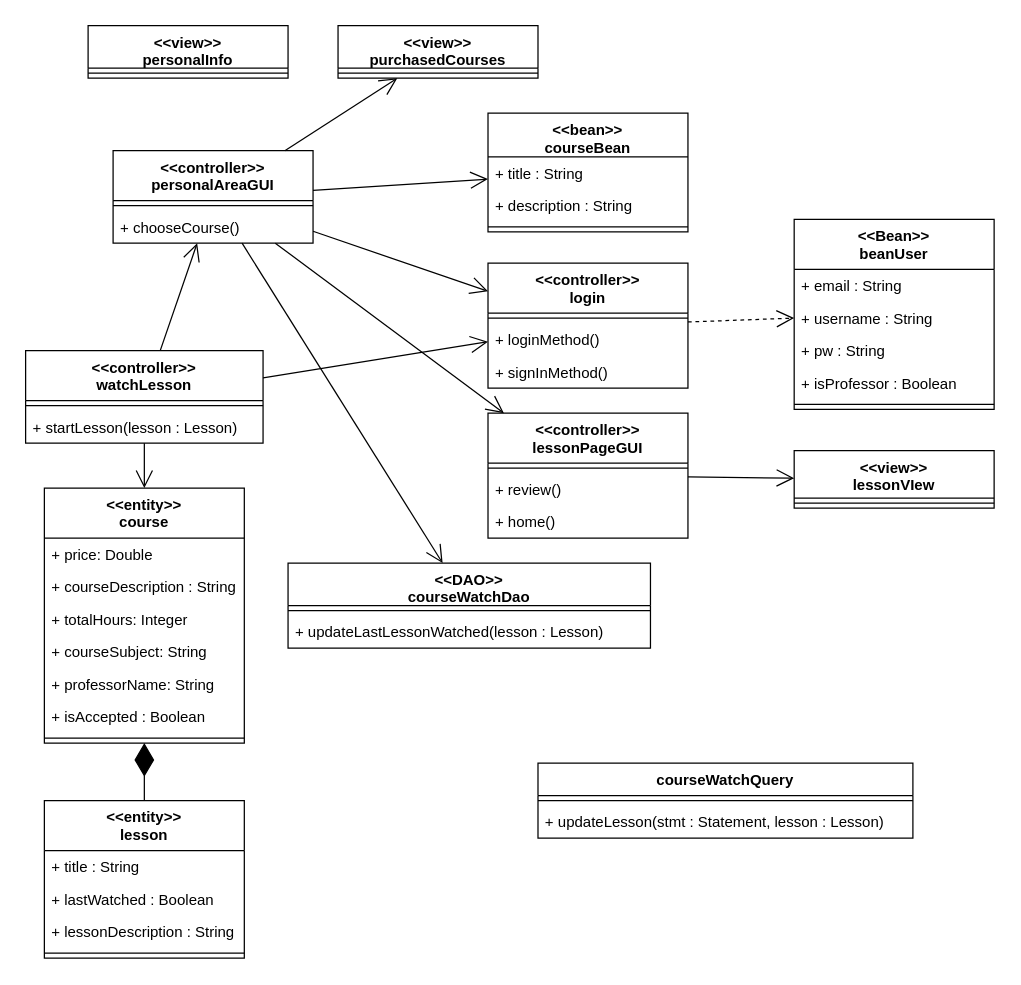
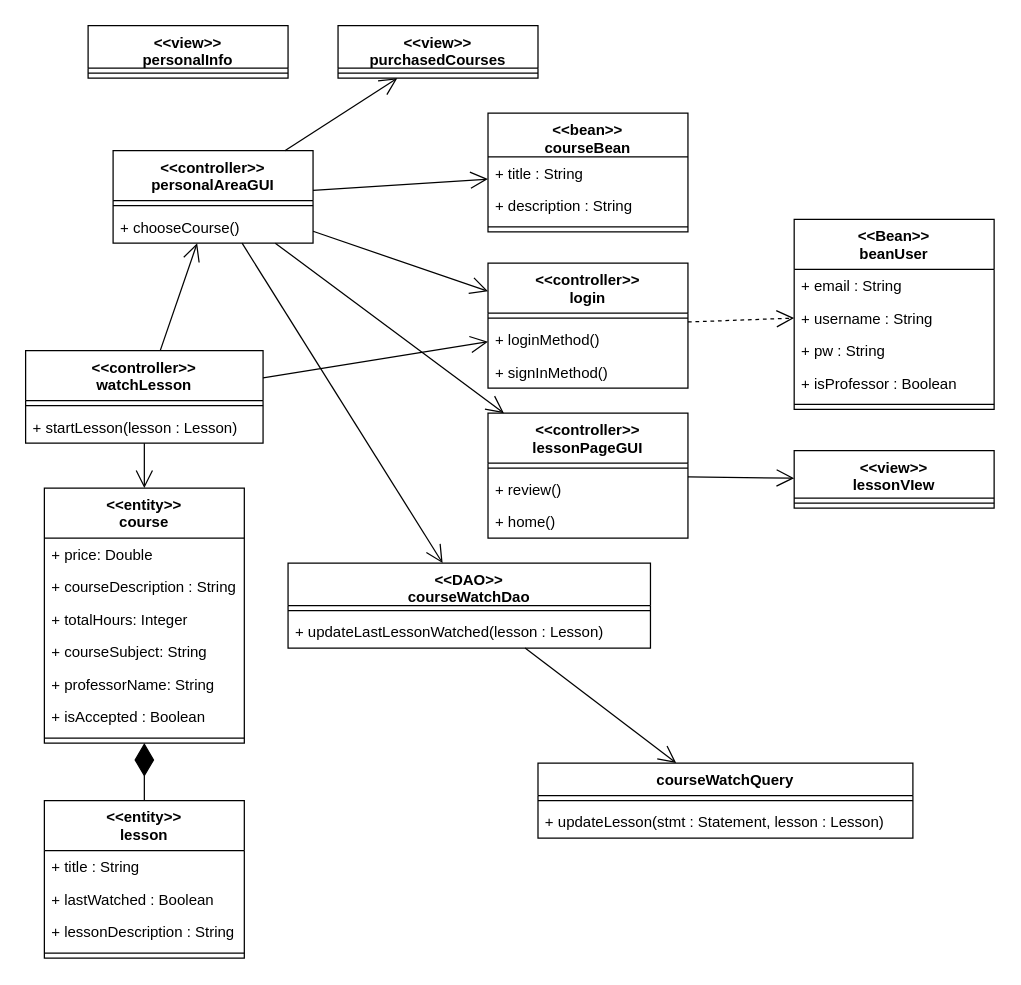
none -> (601, 706)
